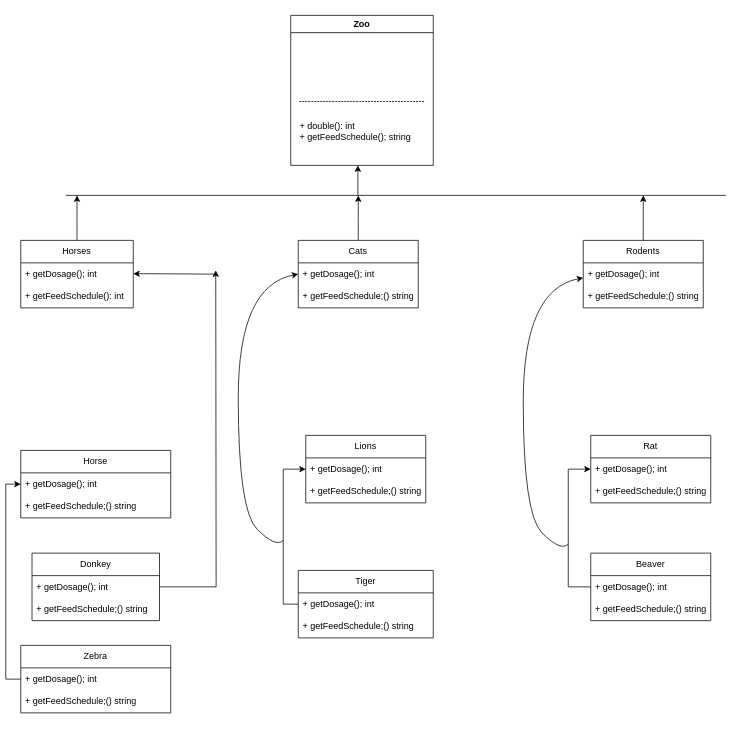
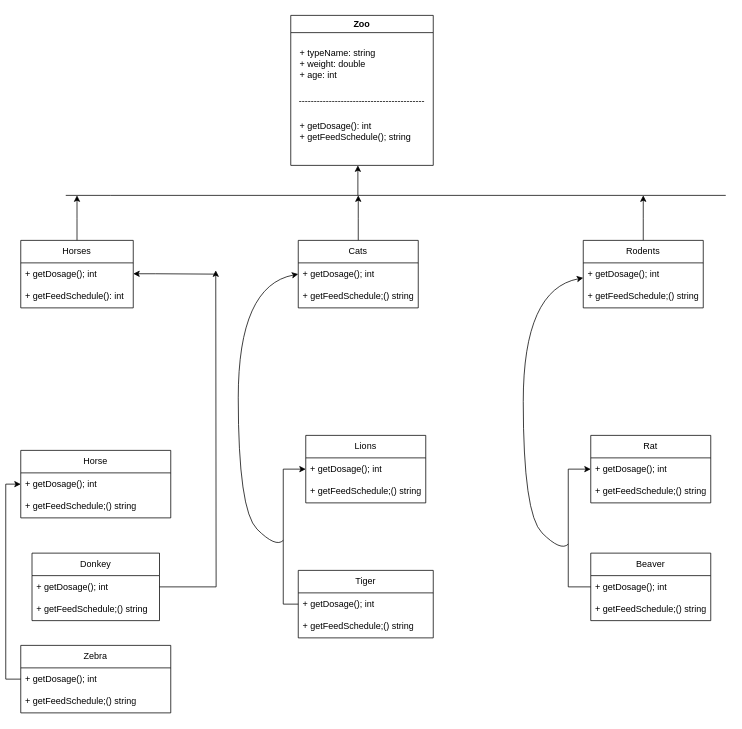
none -> (339, 64)
(362, 132) -> (362, 132)
